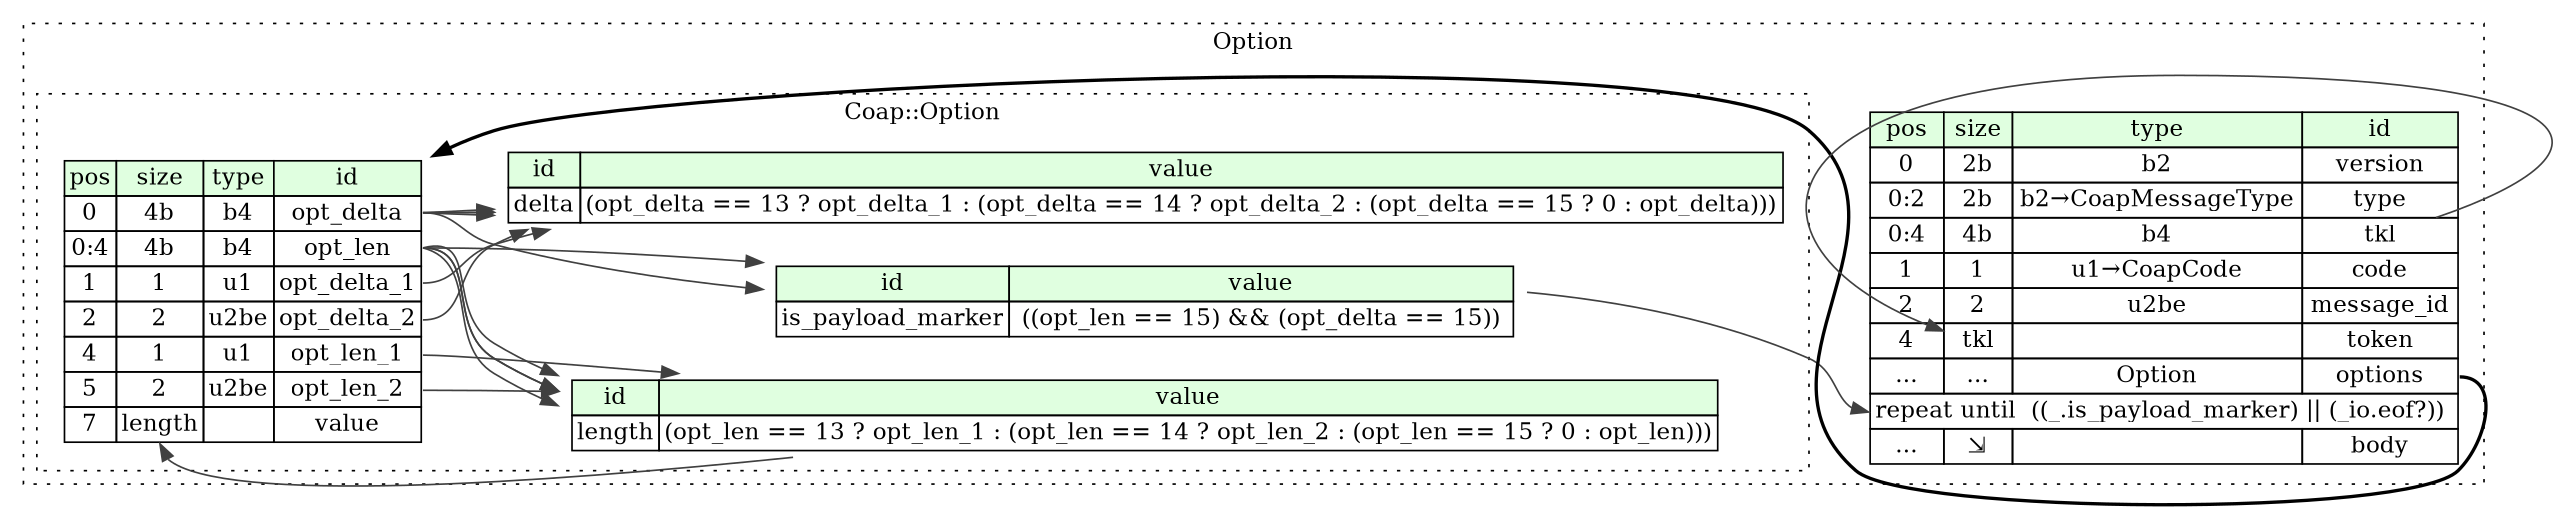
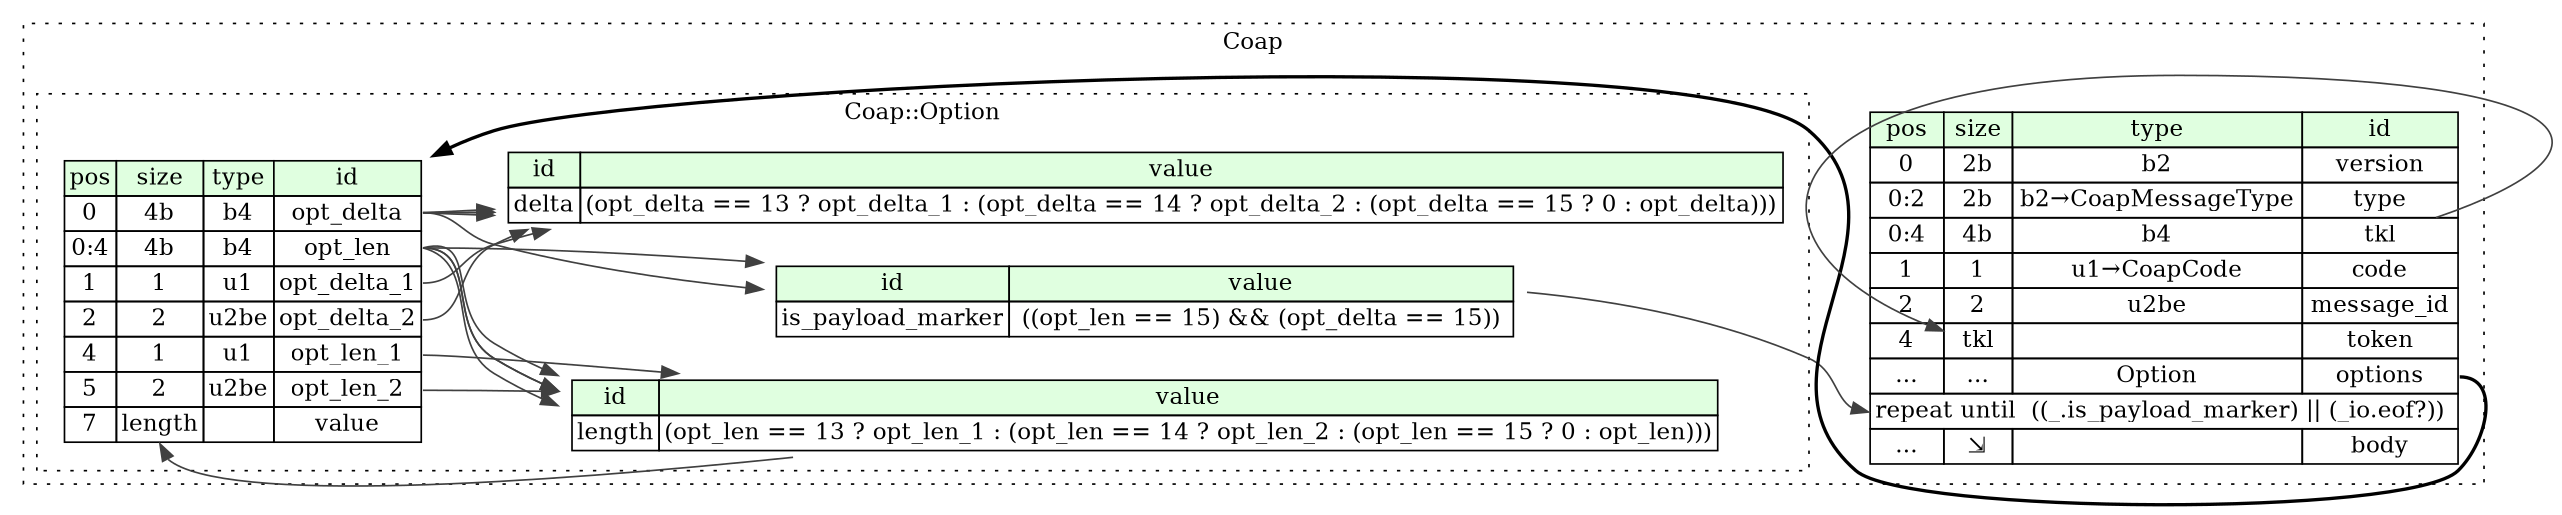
(1254, 43) -> (1254, 43)
